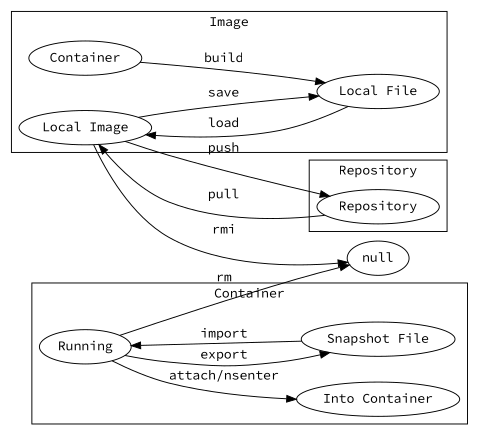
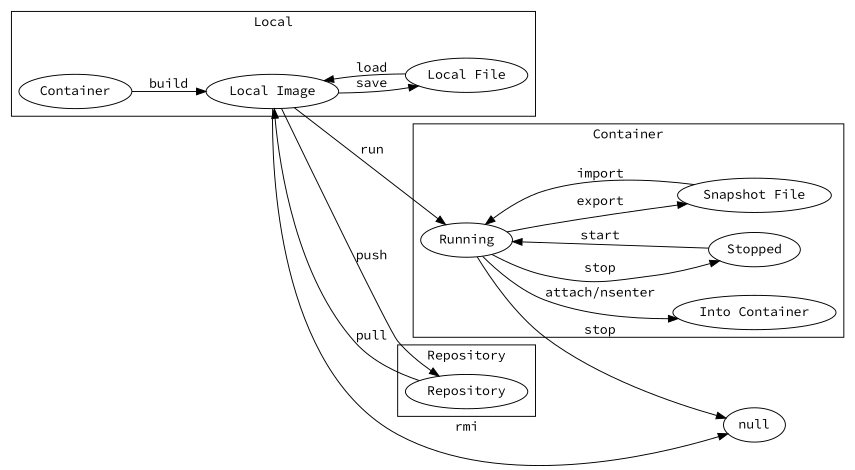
(229, 22) -> (273, 22)
(228, 70) -> (164, 91)
none -> (366, 163)
none -> (754, 250)
(224, 278) -> (600, 330)
